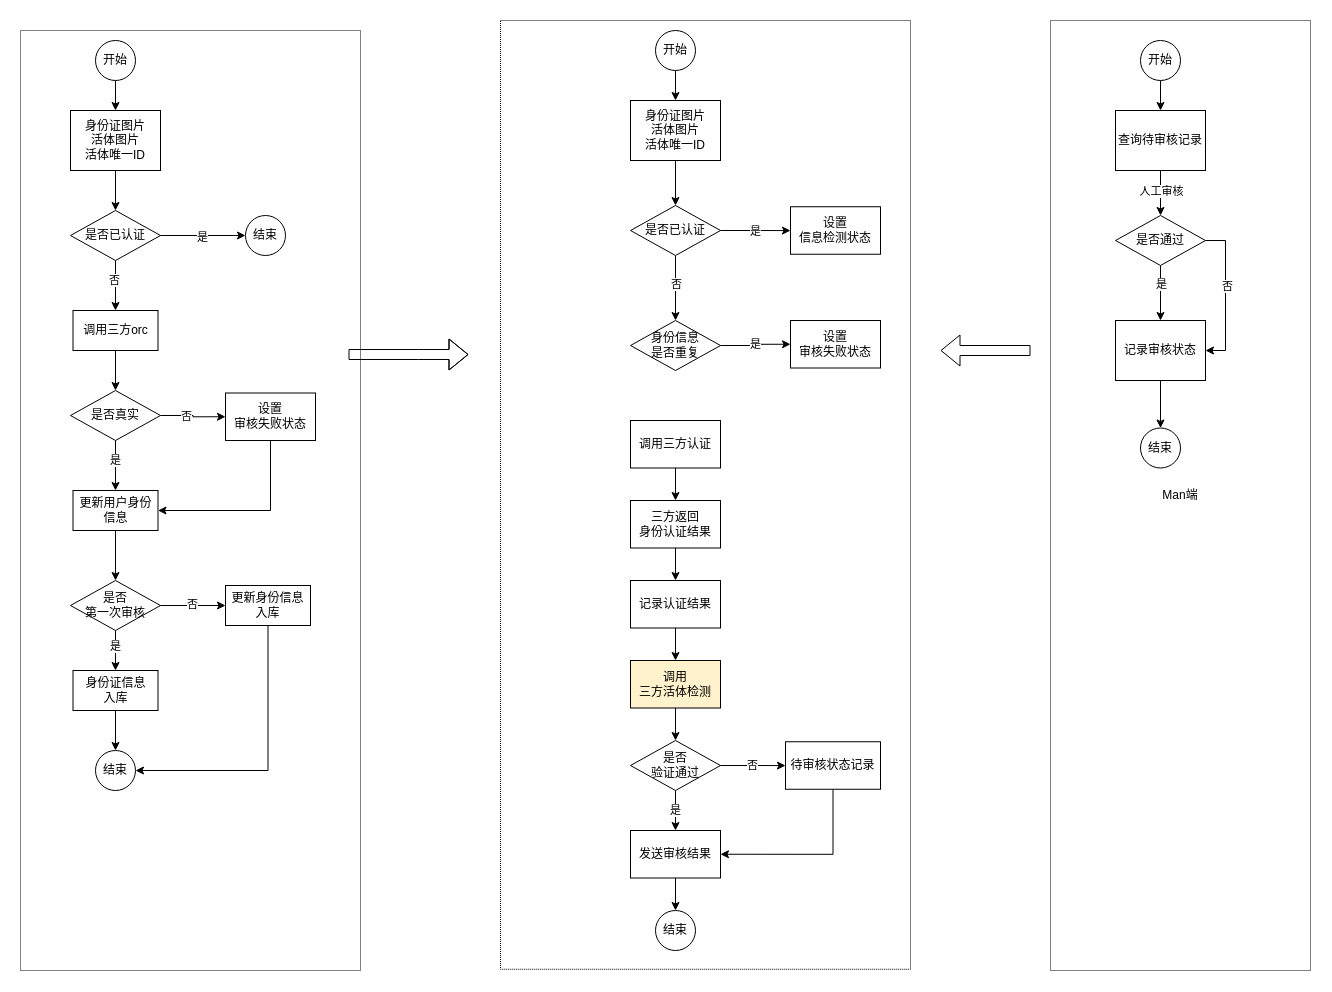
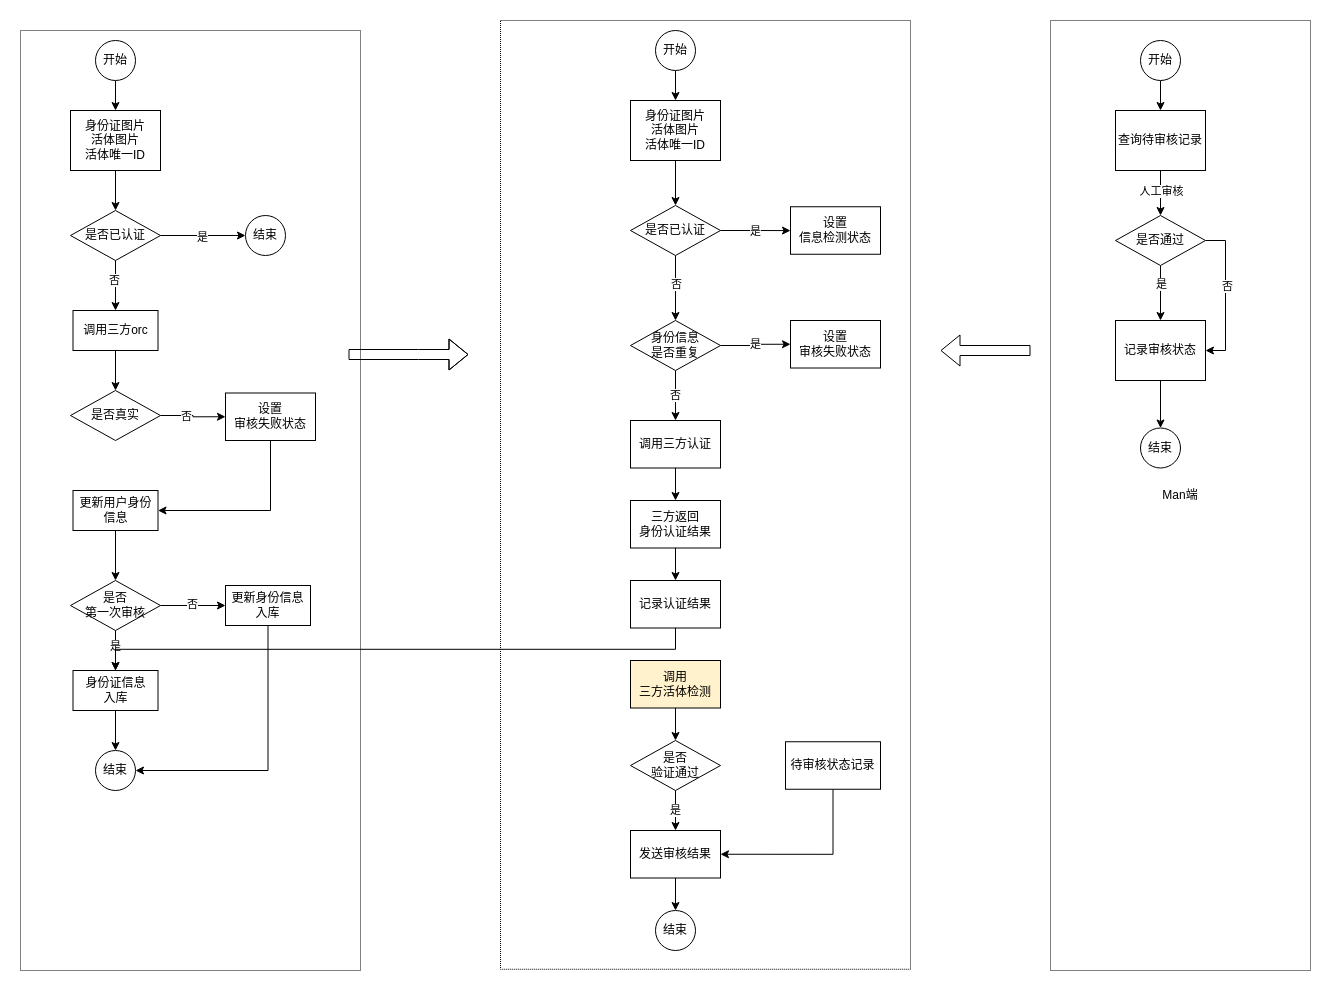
none -> (676, 392)
(116, 462) -> none
(676, 650) -> (398, 649)
(750, 766) -> none
